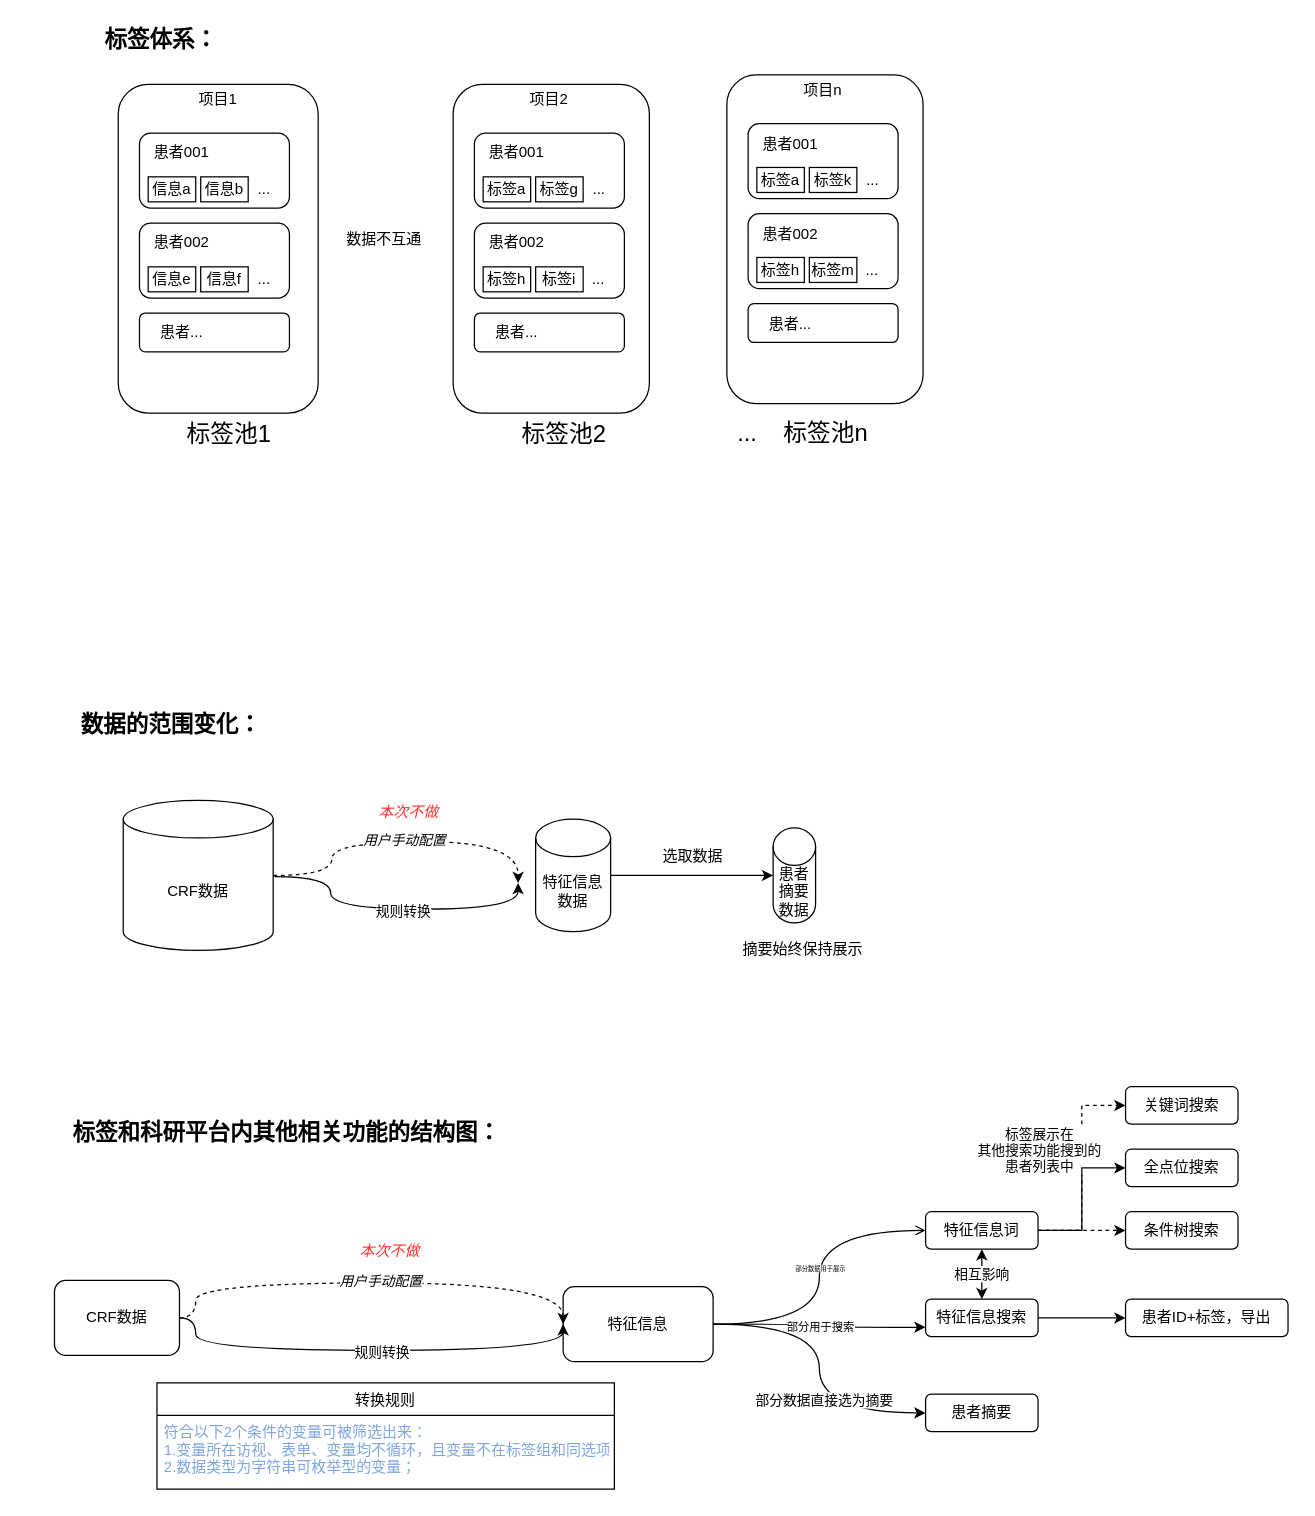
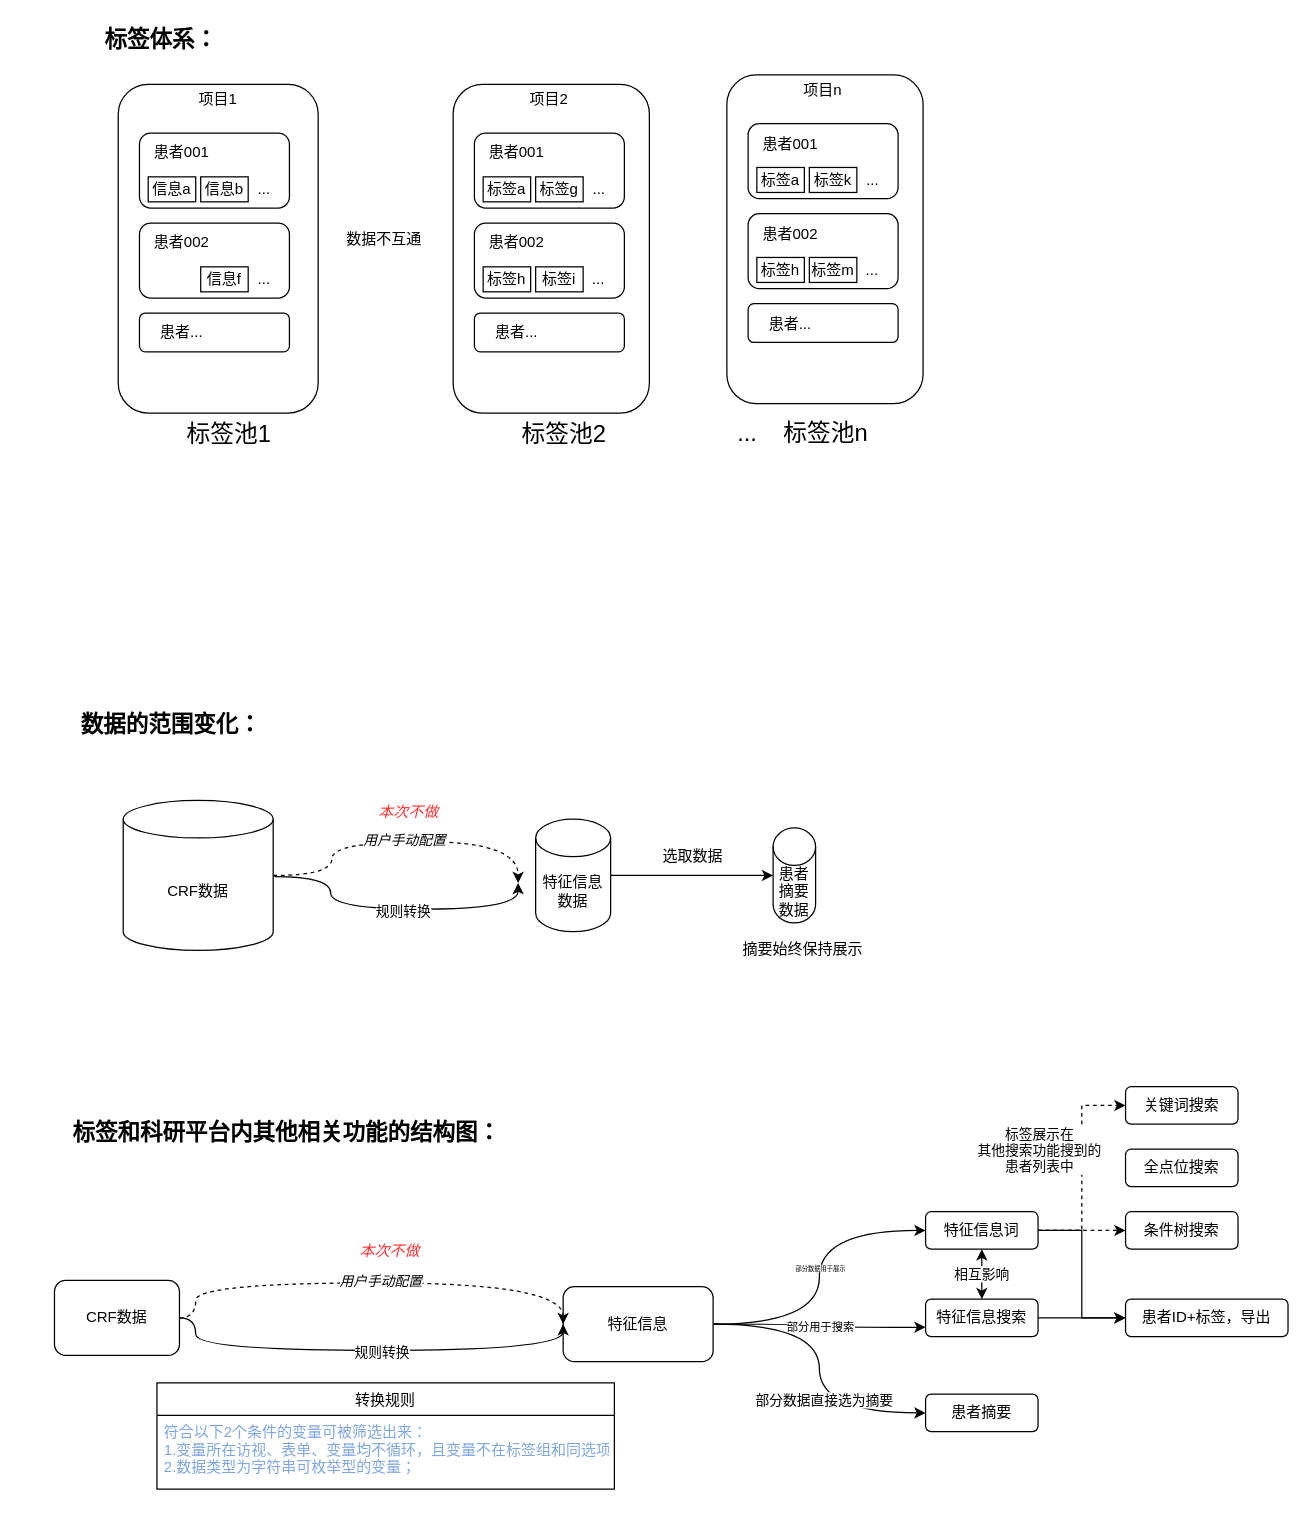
(172, 279) -> none
(1100, 1168) -> (1082, 1274)
(918, 1231) -> (916, 1231)
